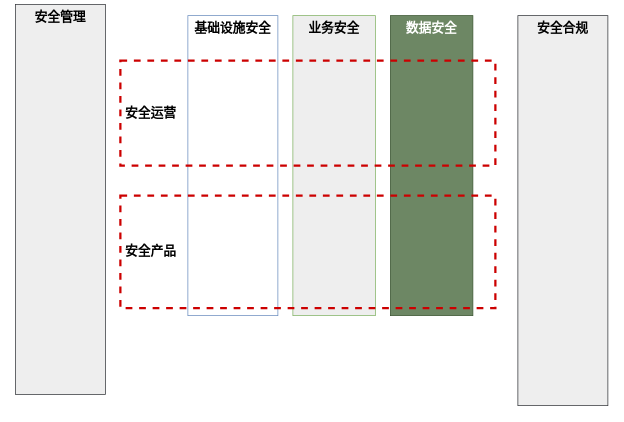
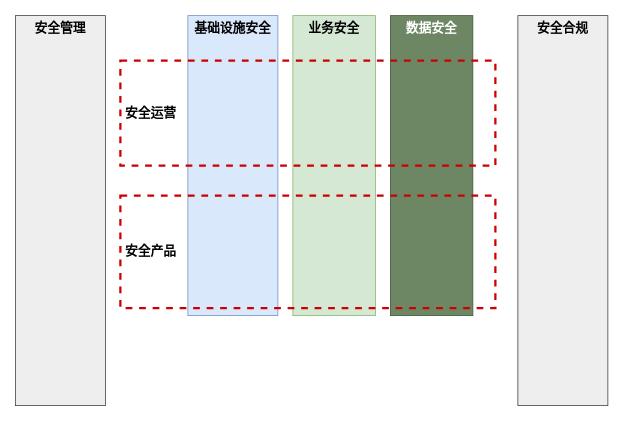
(233, 165) -> (233, 165)
(334, 165) -> (334, 165)
(60, 199) -> (60, 210)
